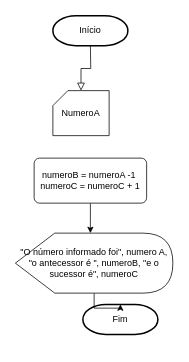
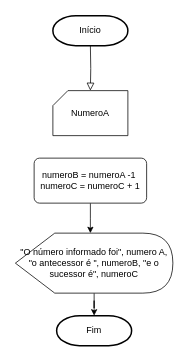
(81, 113) -> (90, 113)
(120, 319) -> (94, 330)
